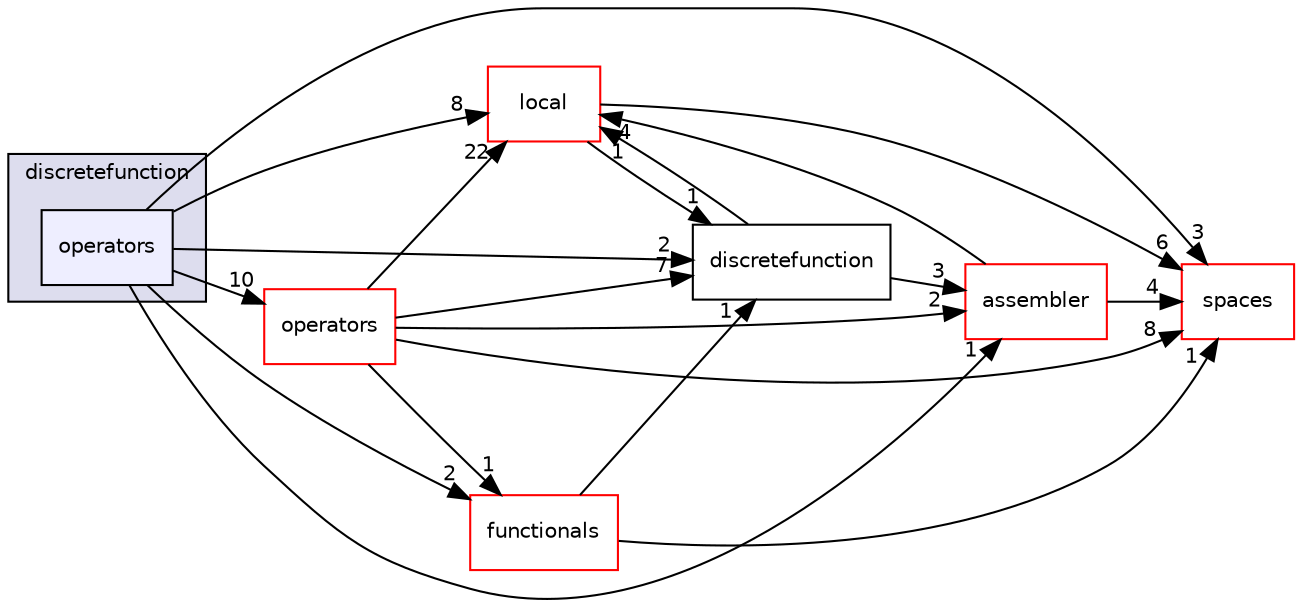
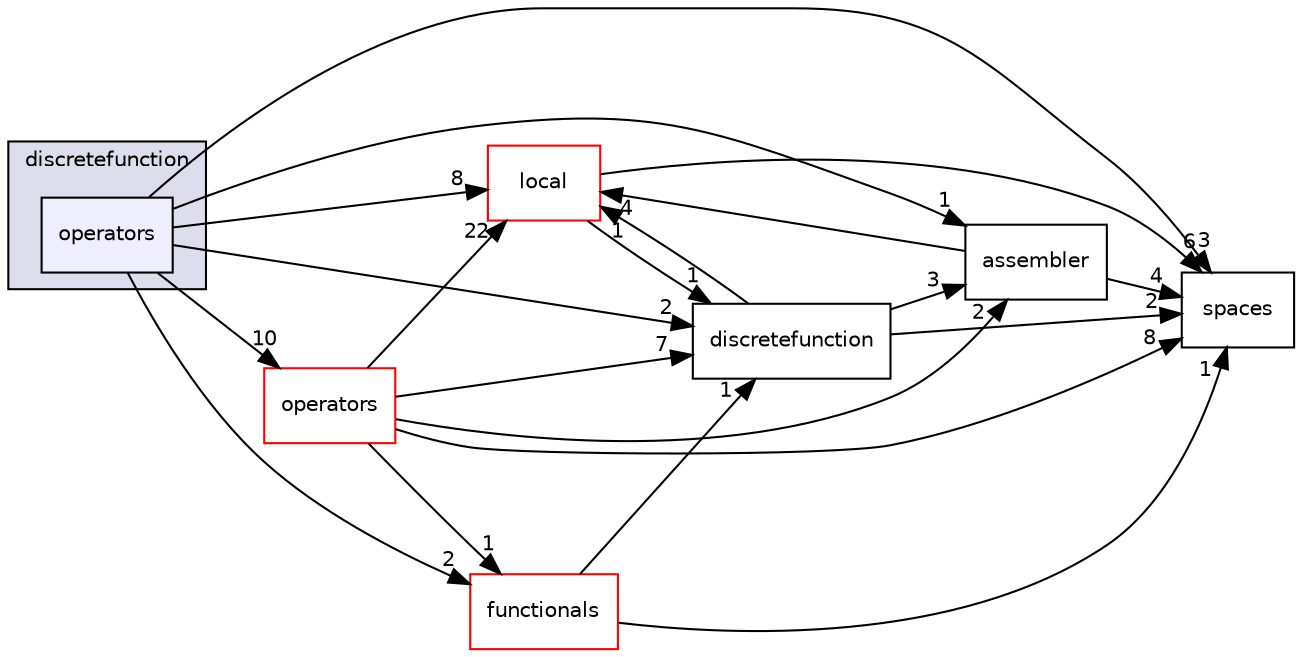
(1036, 302) -> (1036, 262)
(1238, 302) -> (1238, 310)
none -> (1026, 325)
